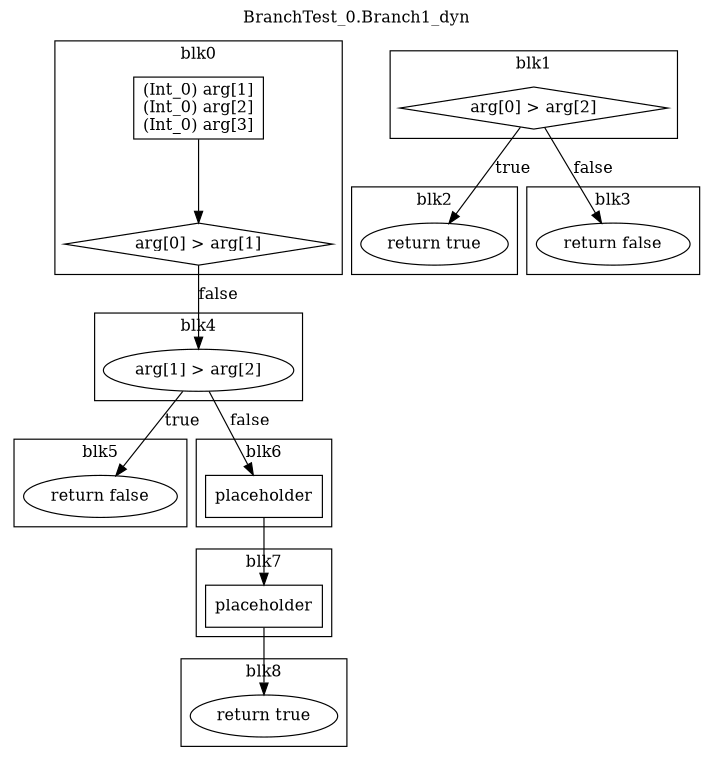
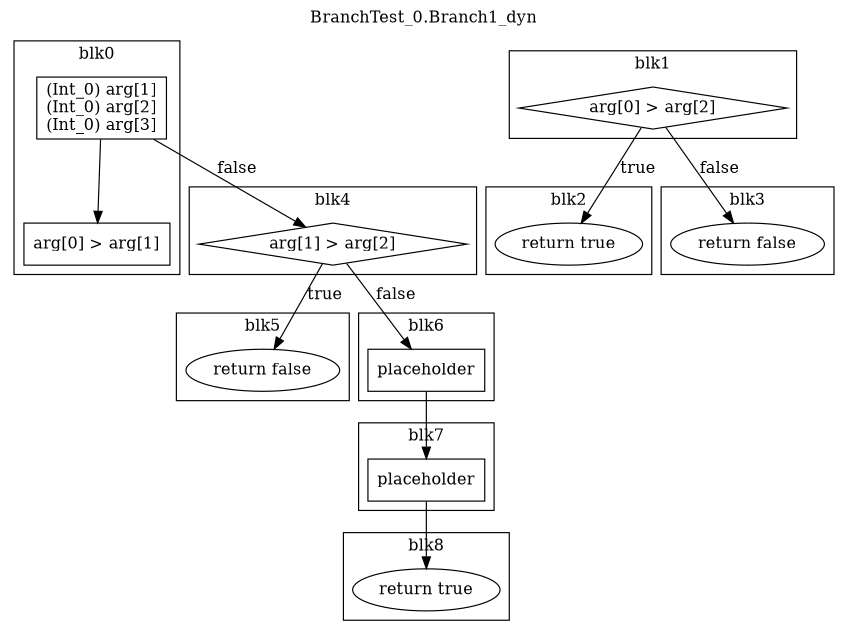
(199, 244) -> (97, 244)
(199, 301) -> (221, 178)
(199, 370) -> (333, 244)
